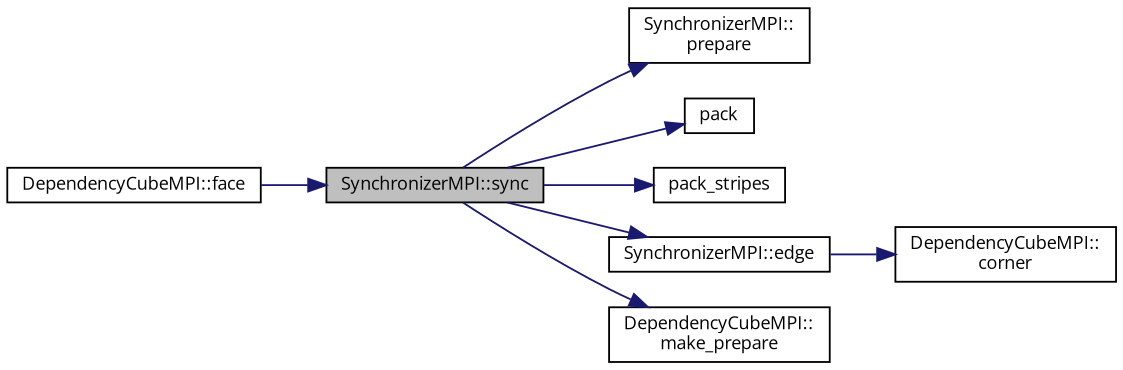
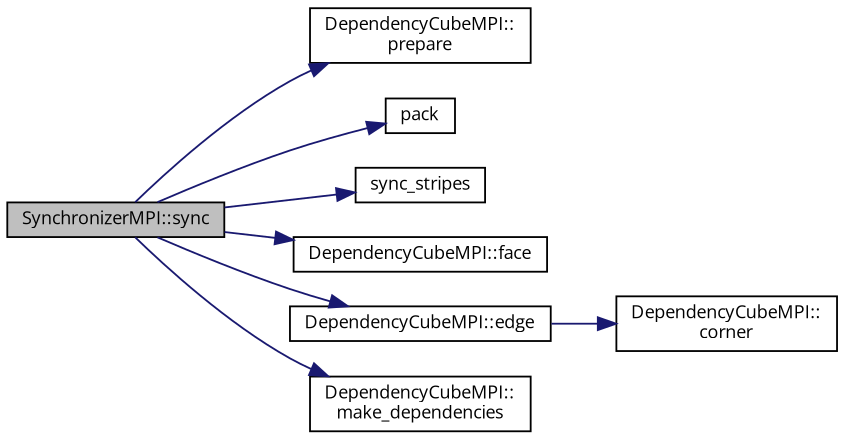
(719, 36) -> (420, 36)
(284, 185) -> (250, 235)
(719, 185) -> (420, 185)
(719, 254) -> (420, 324)
(719, 335) -> (420, 404)
